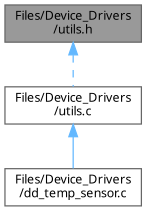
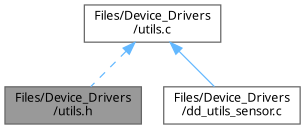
(73, 71) -> (108, 69)
(73, 187) -> (232, 105)
